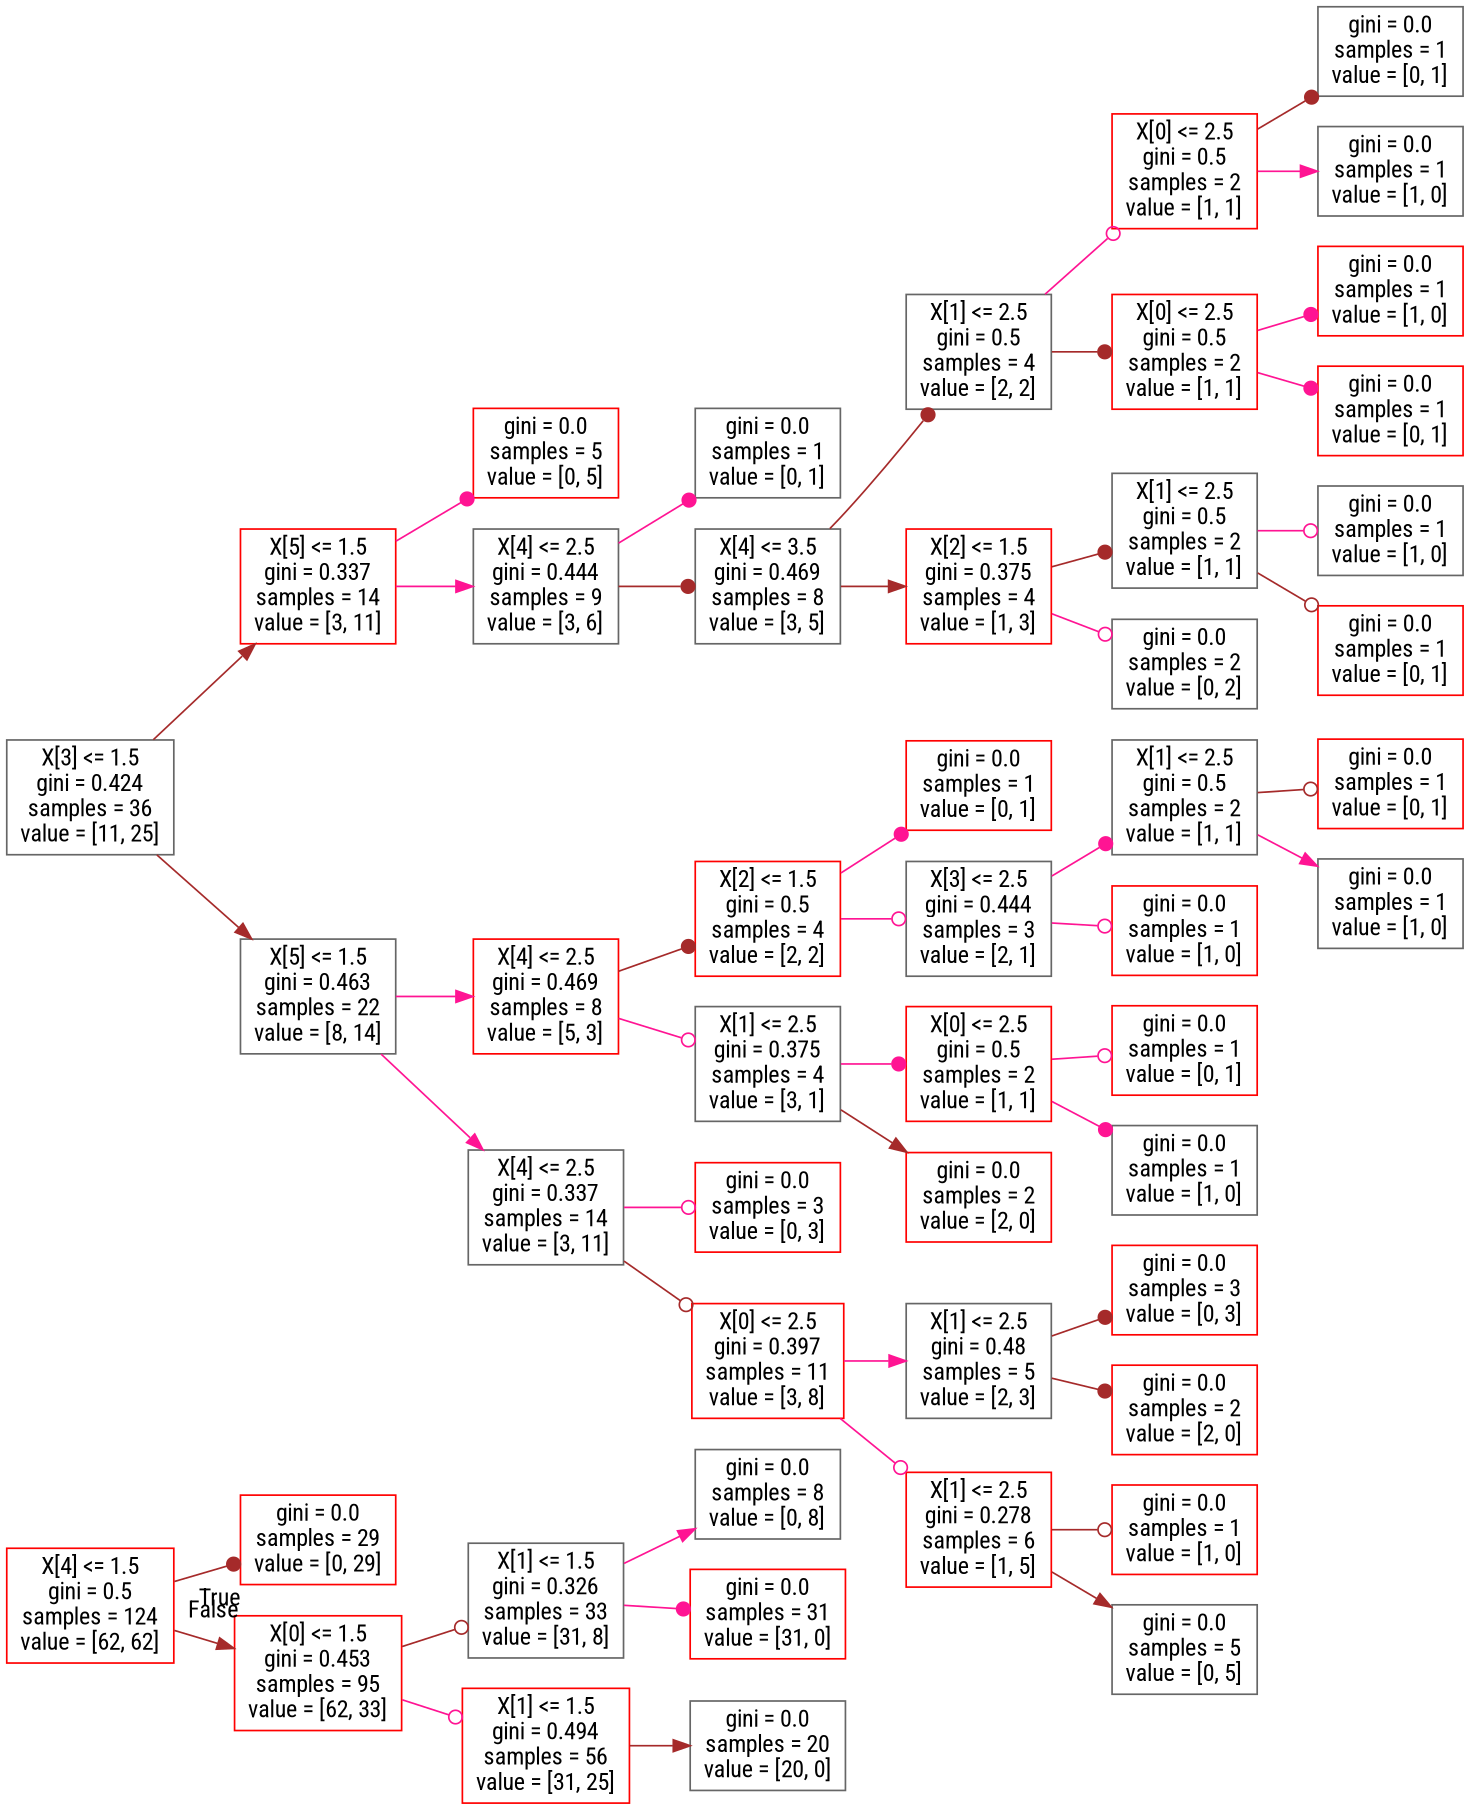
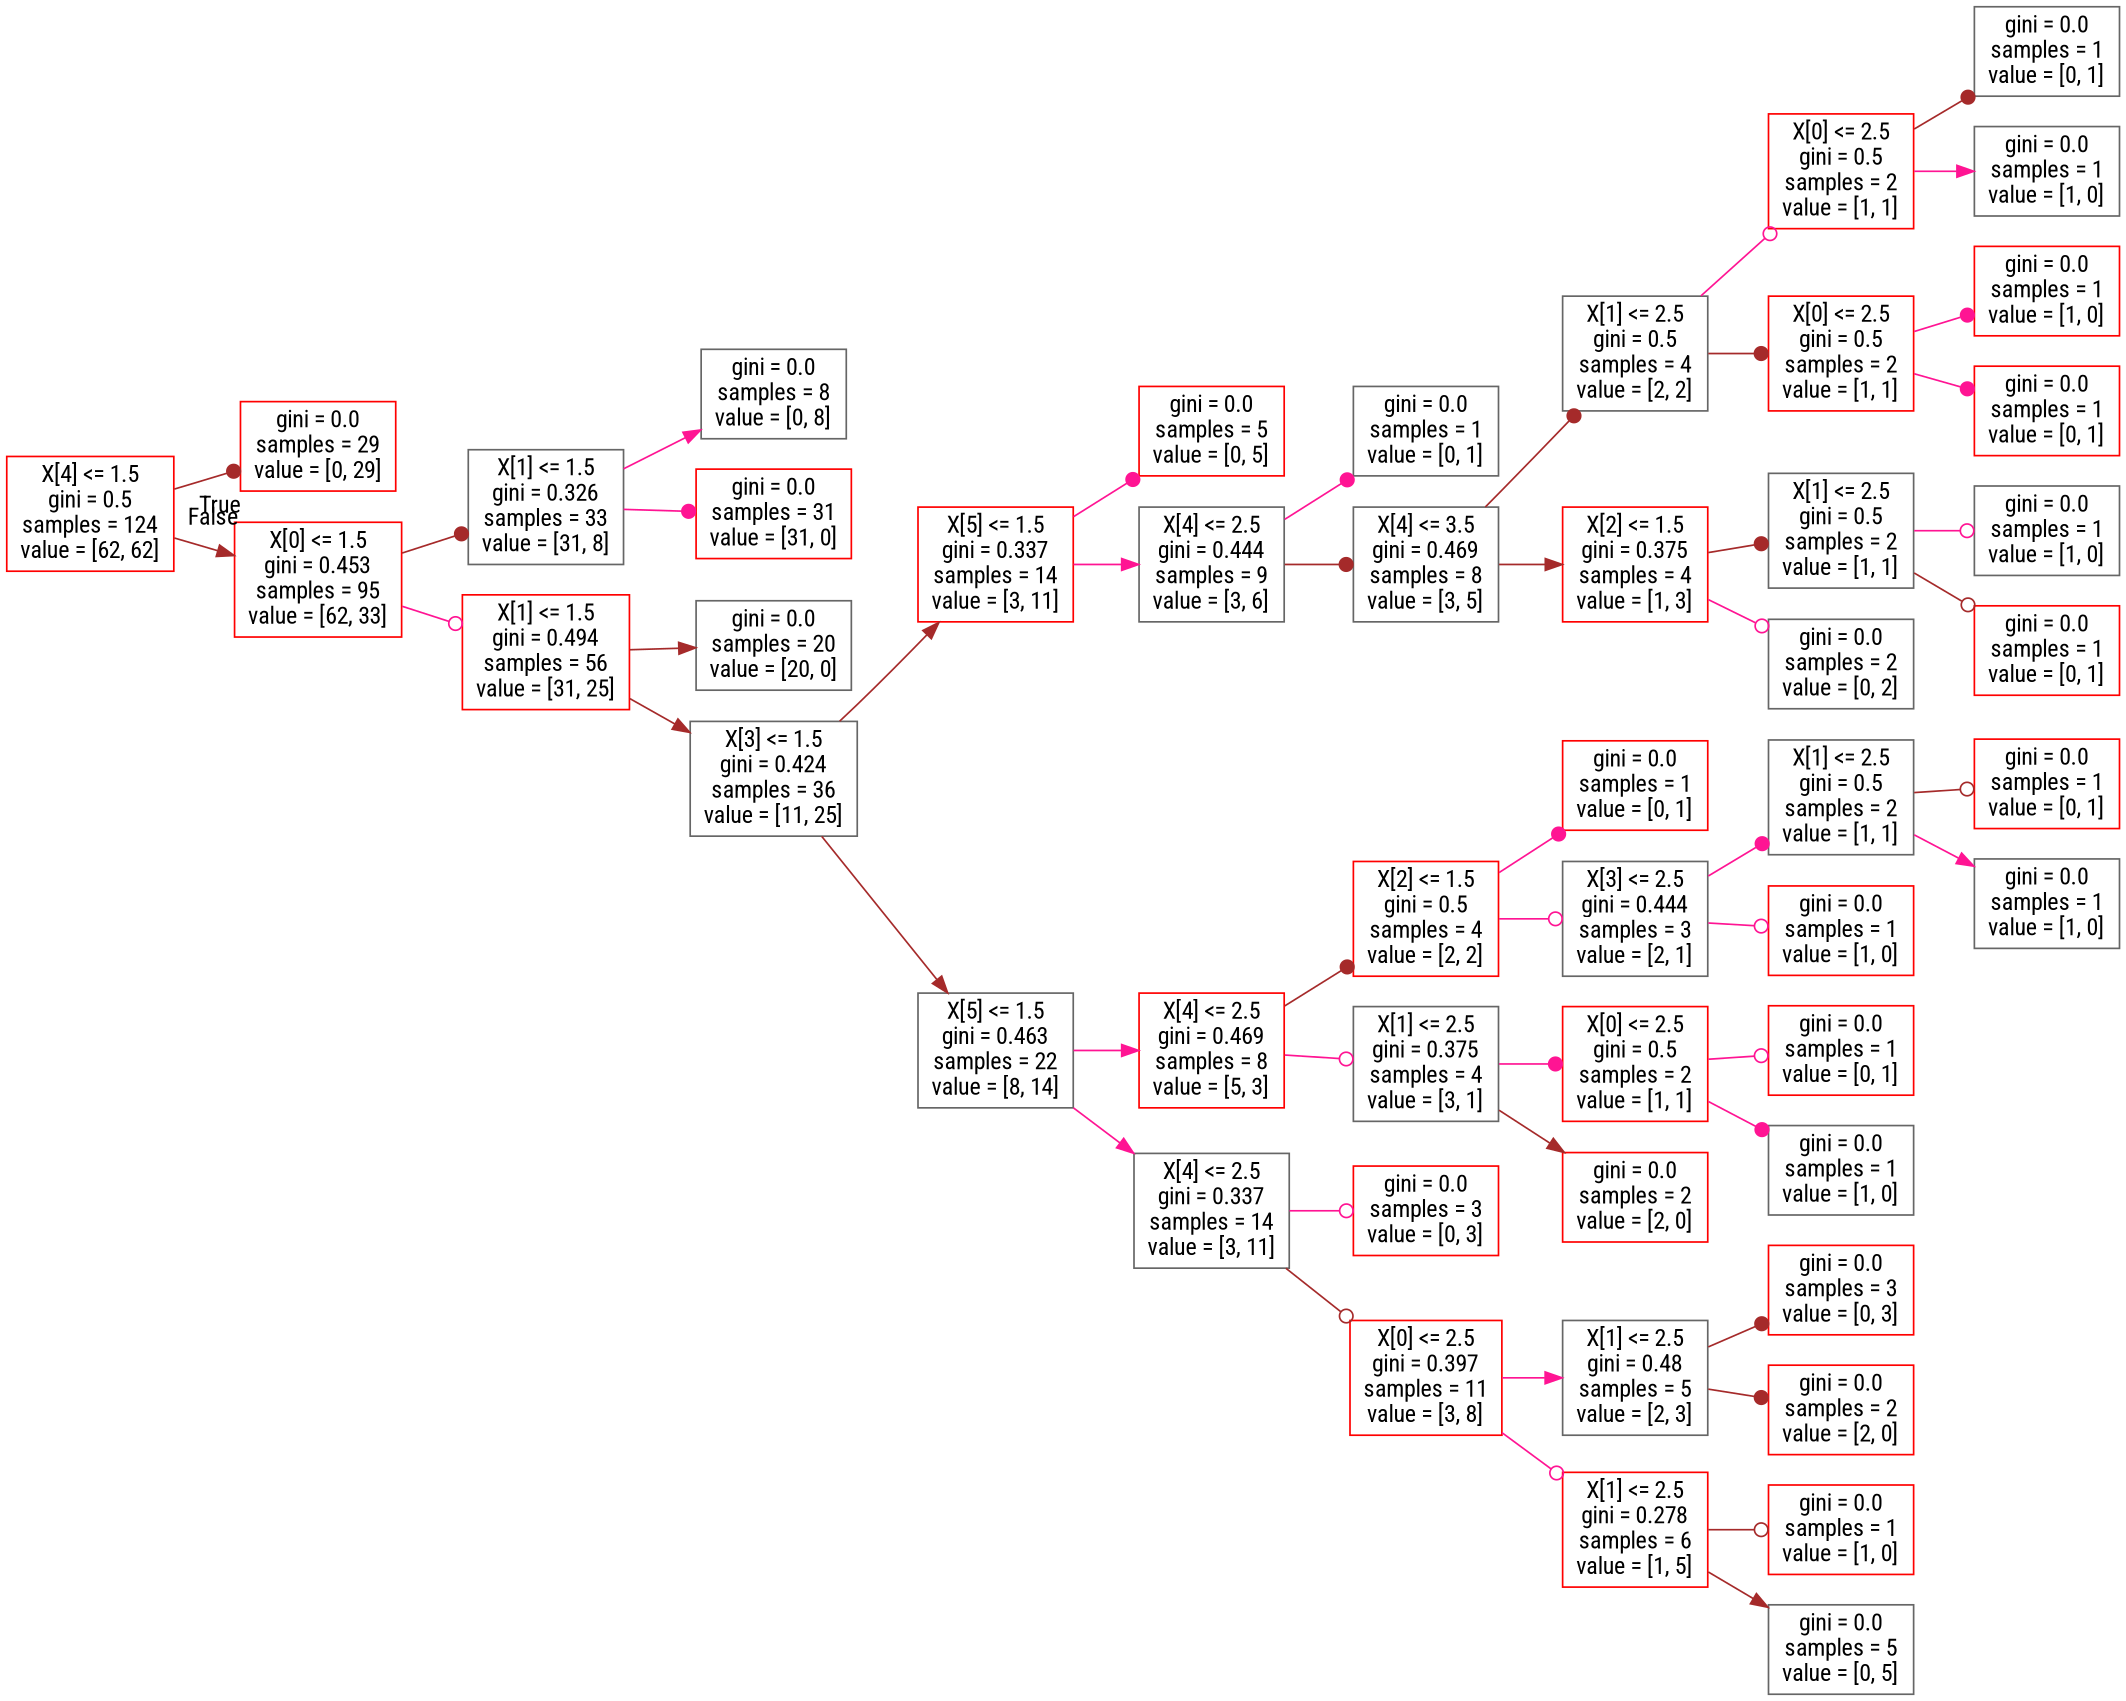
none -> (652, 711)
(428, 1638) -> (428, 545)
